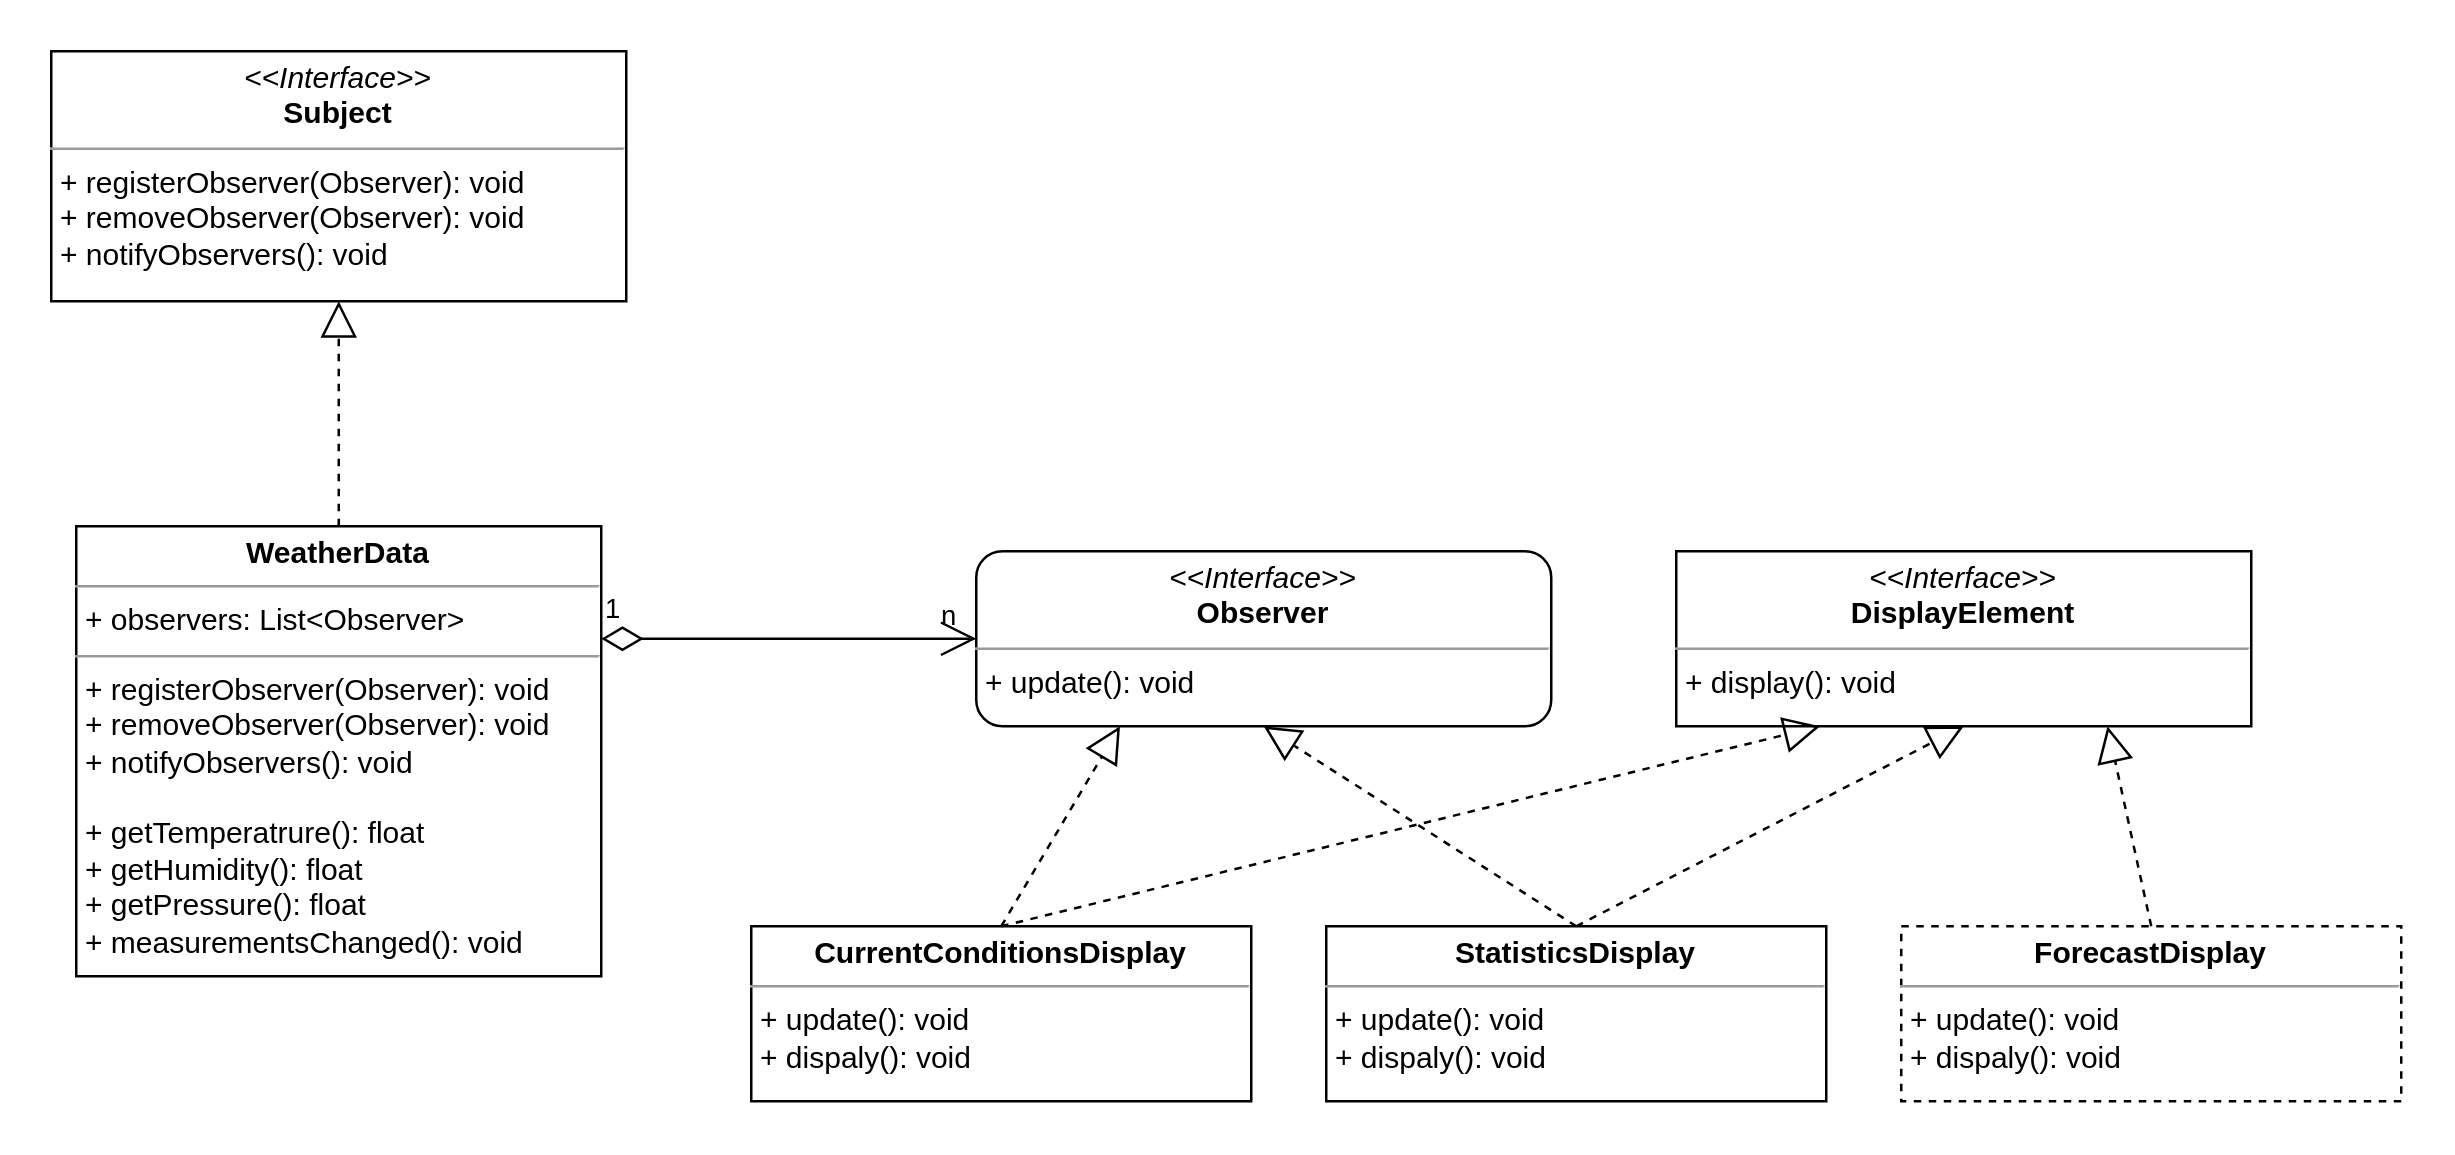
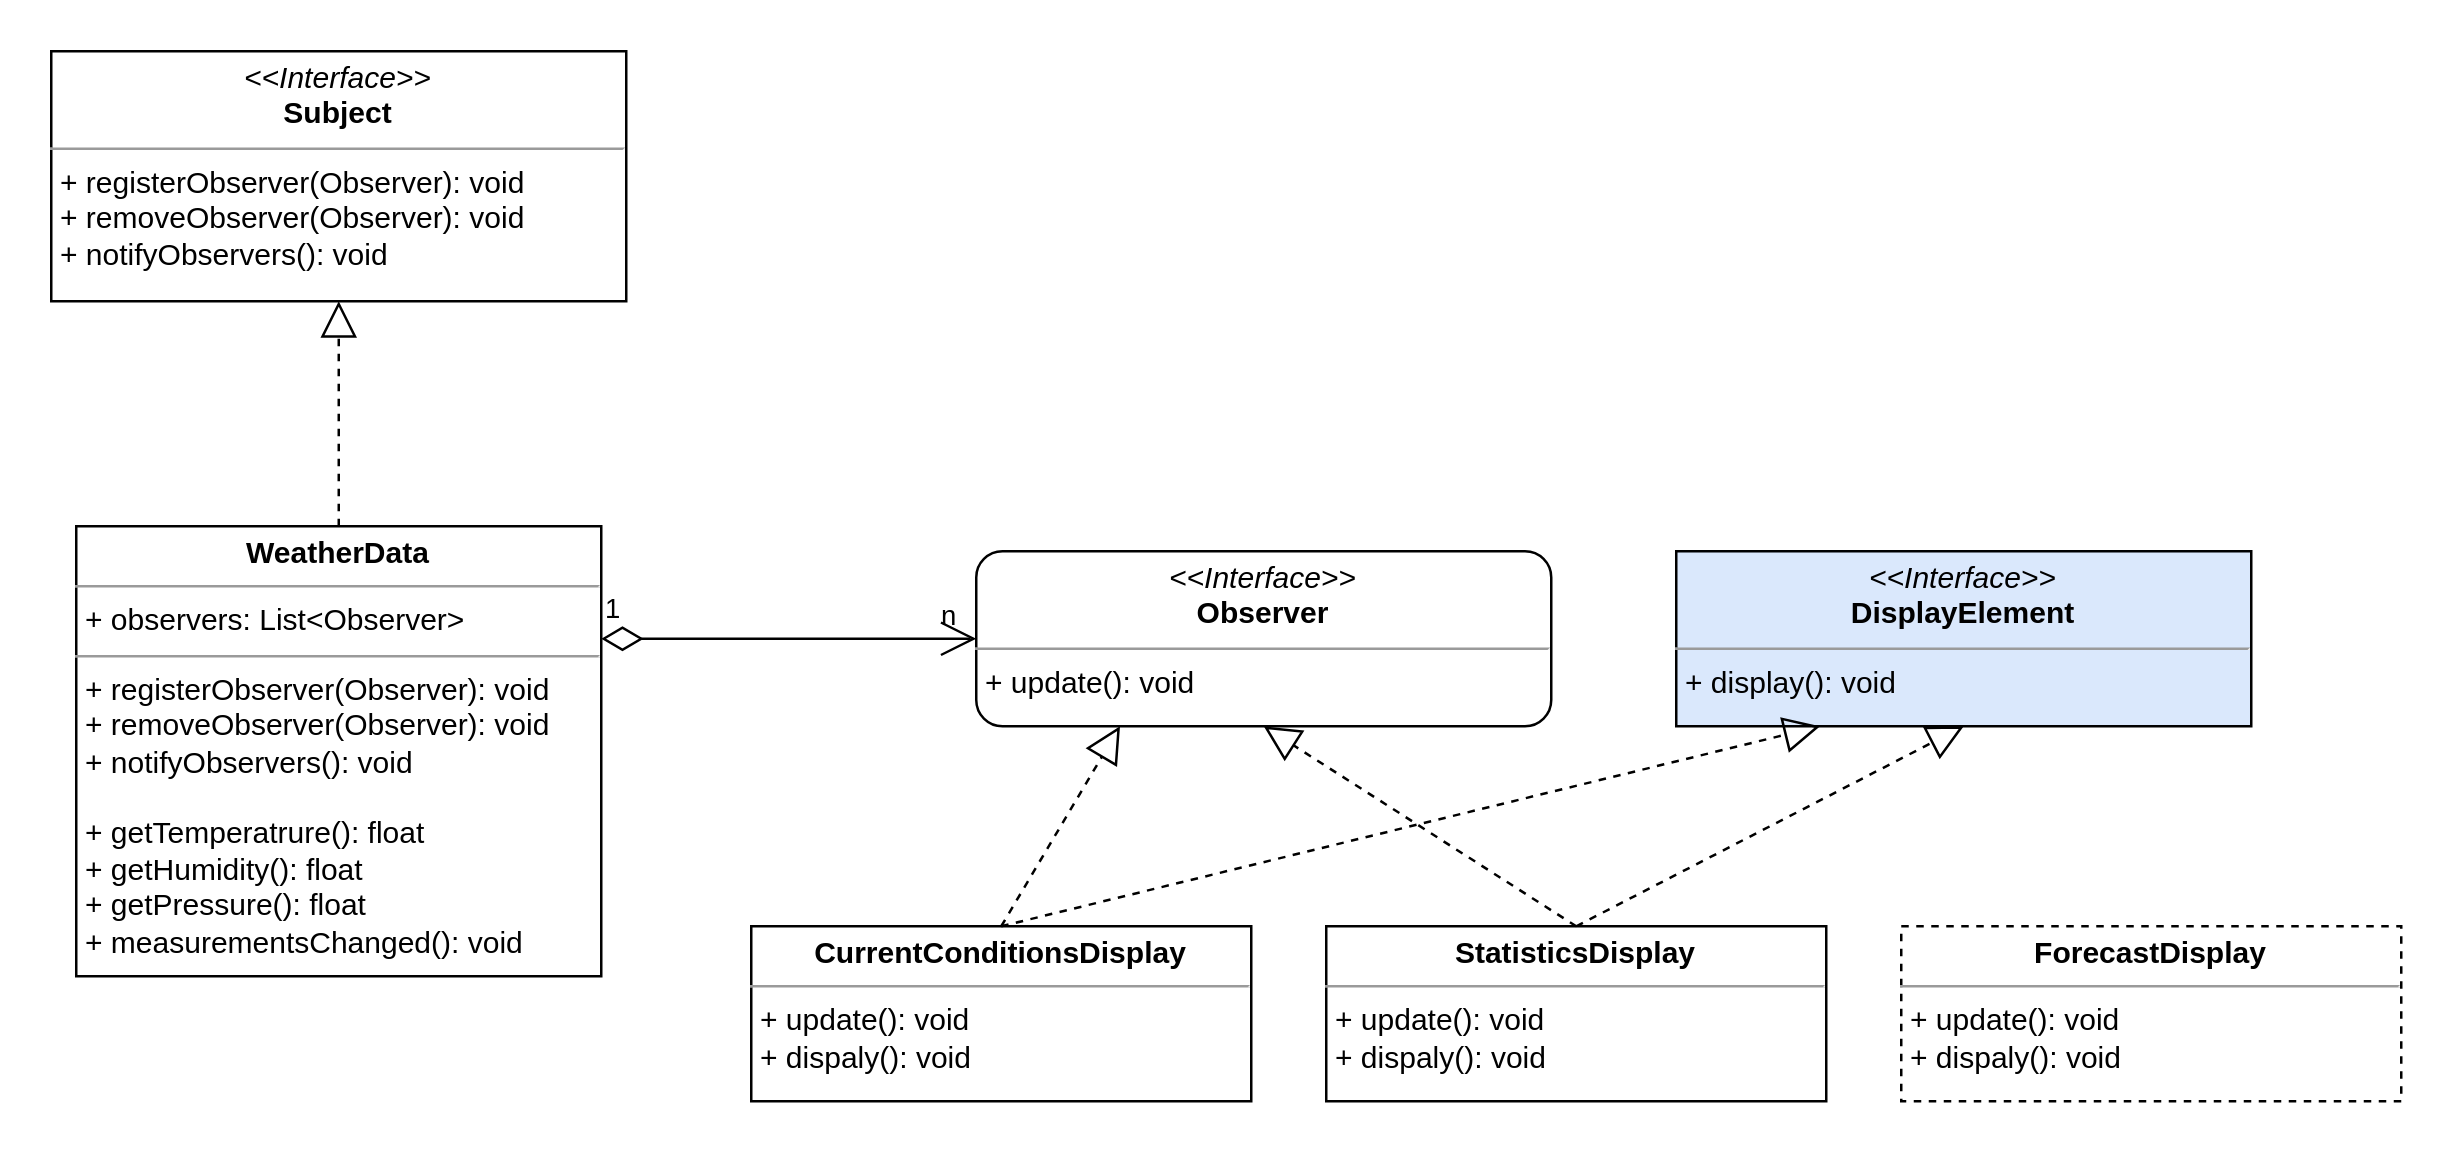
(1964, 639) -> (1964, 639)
(2133, 844) -> none
